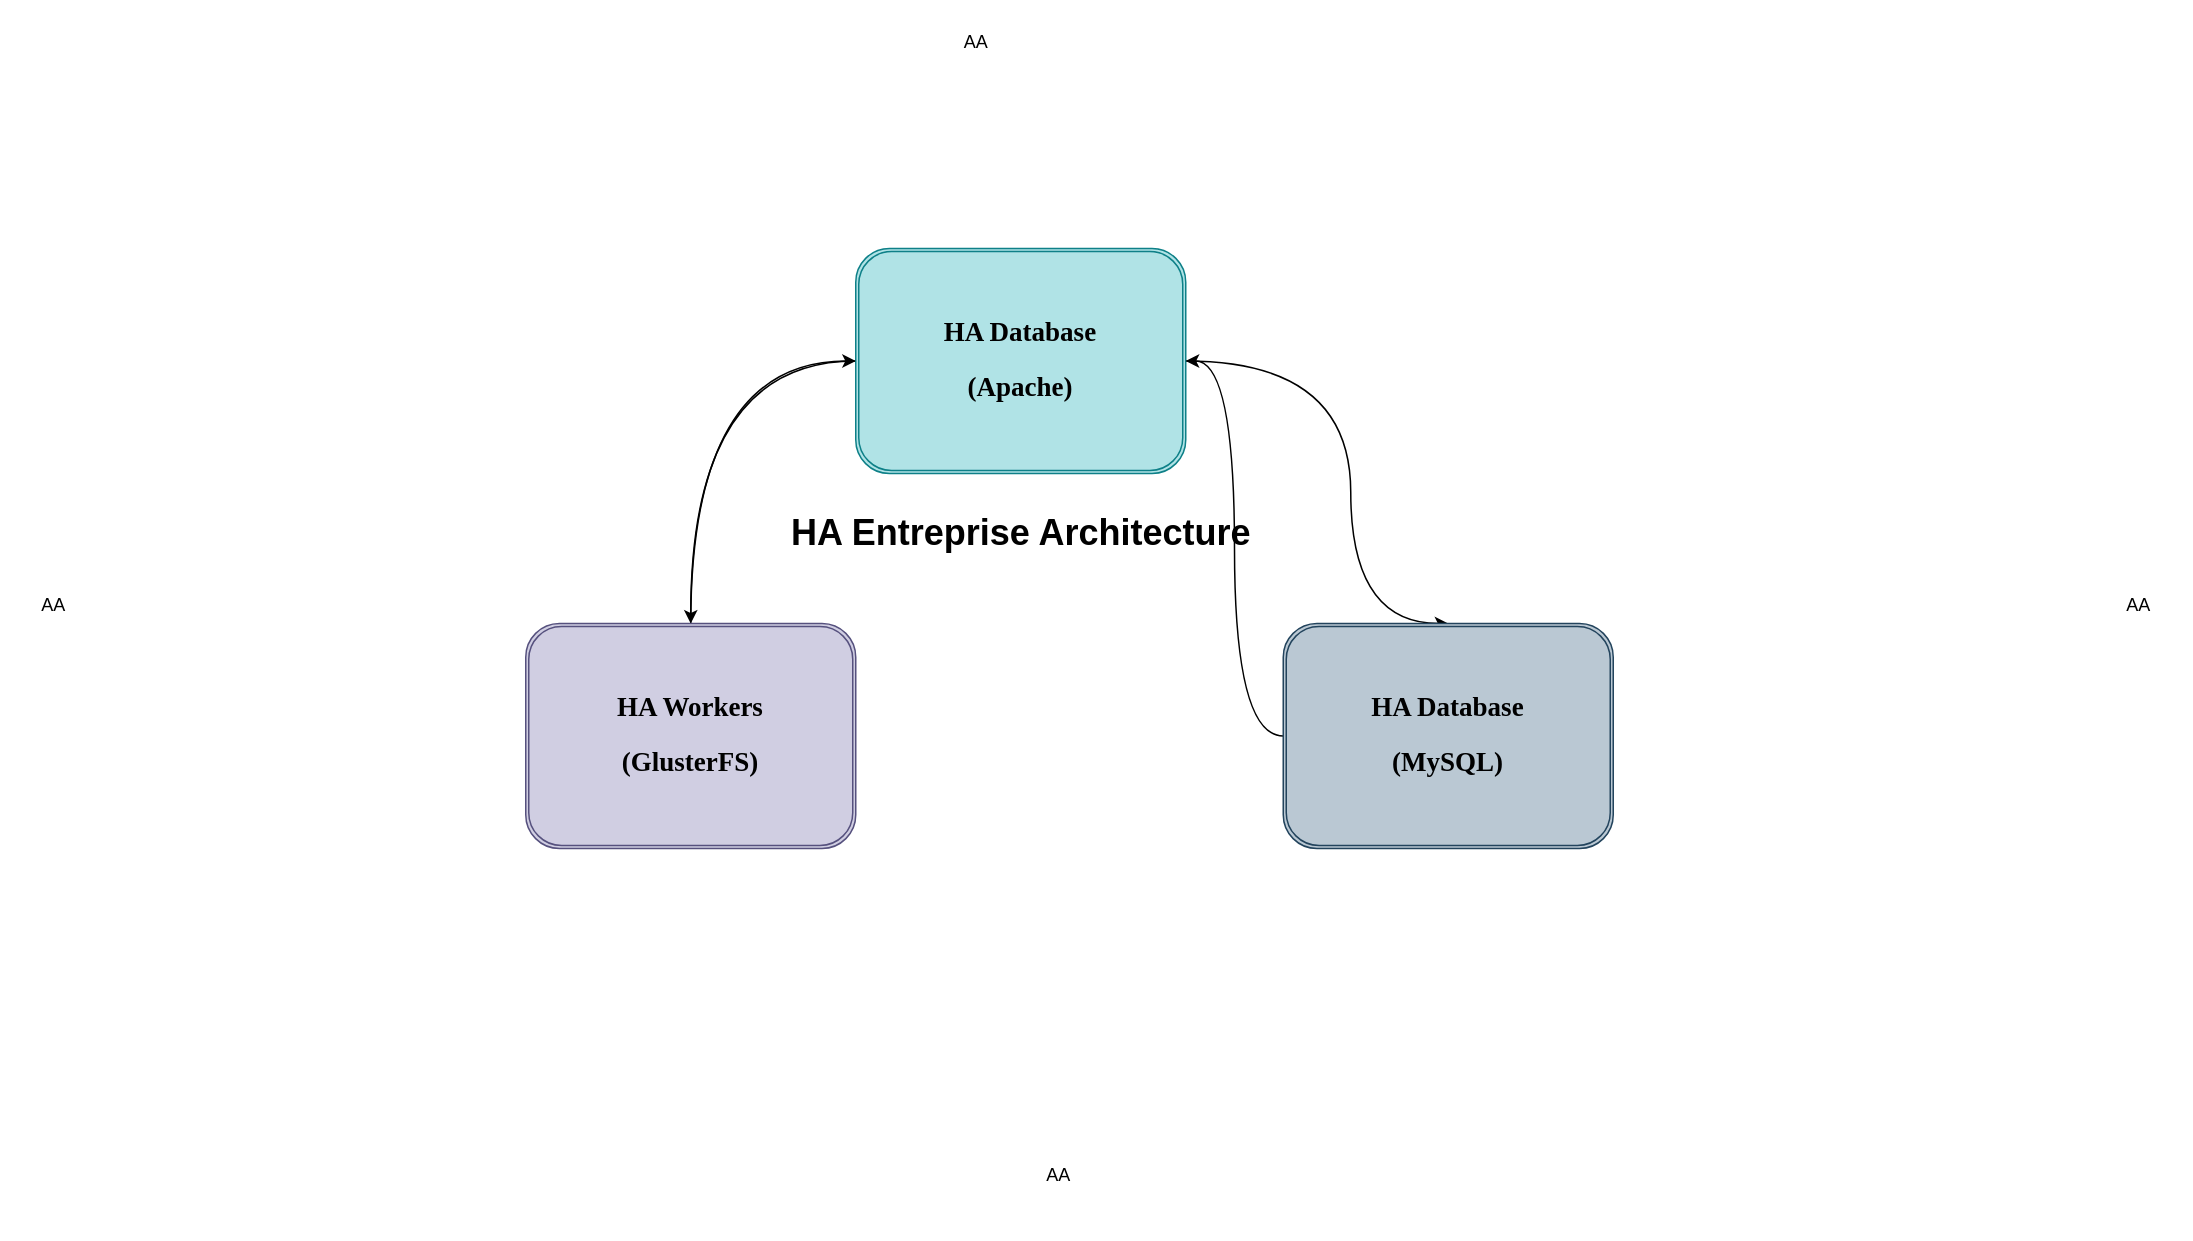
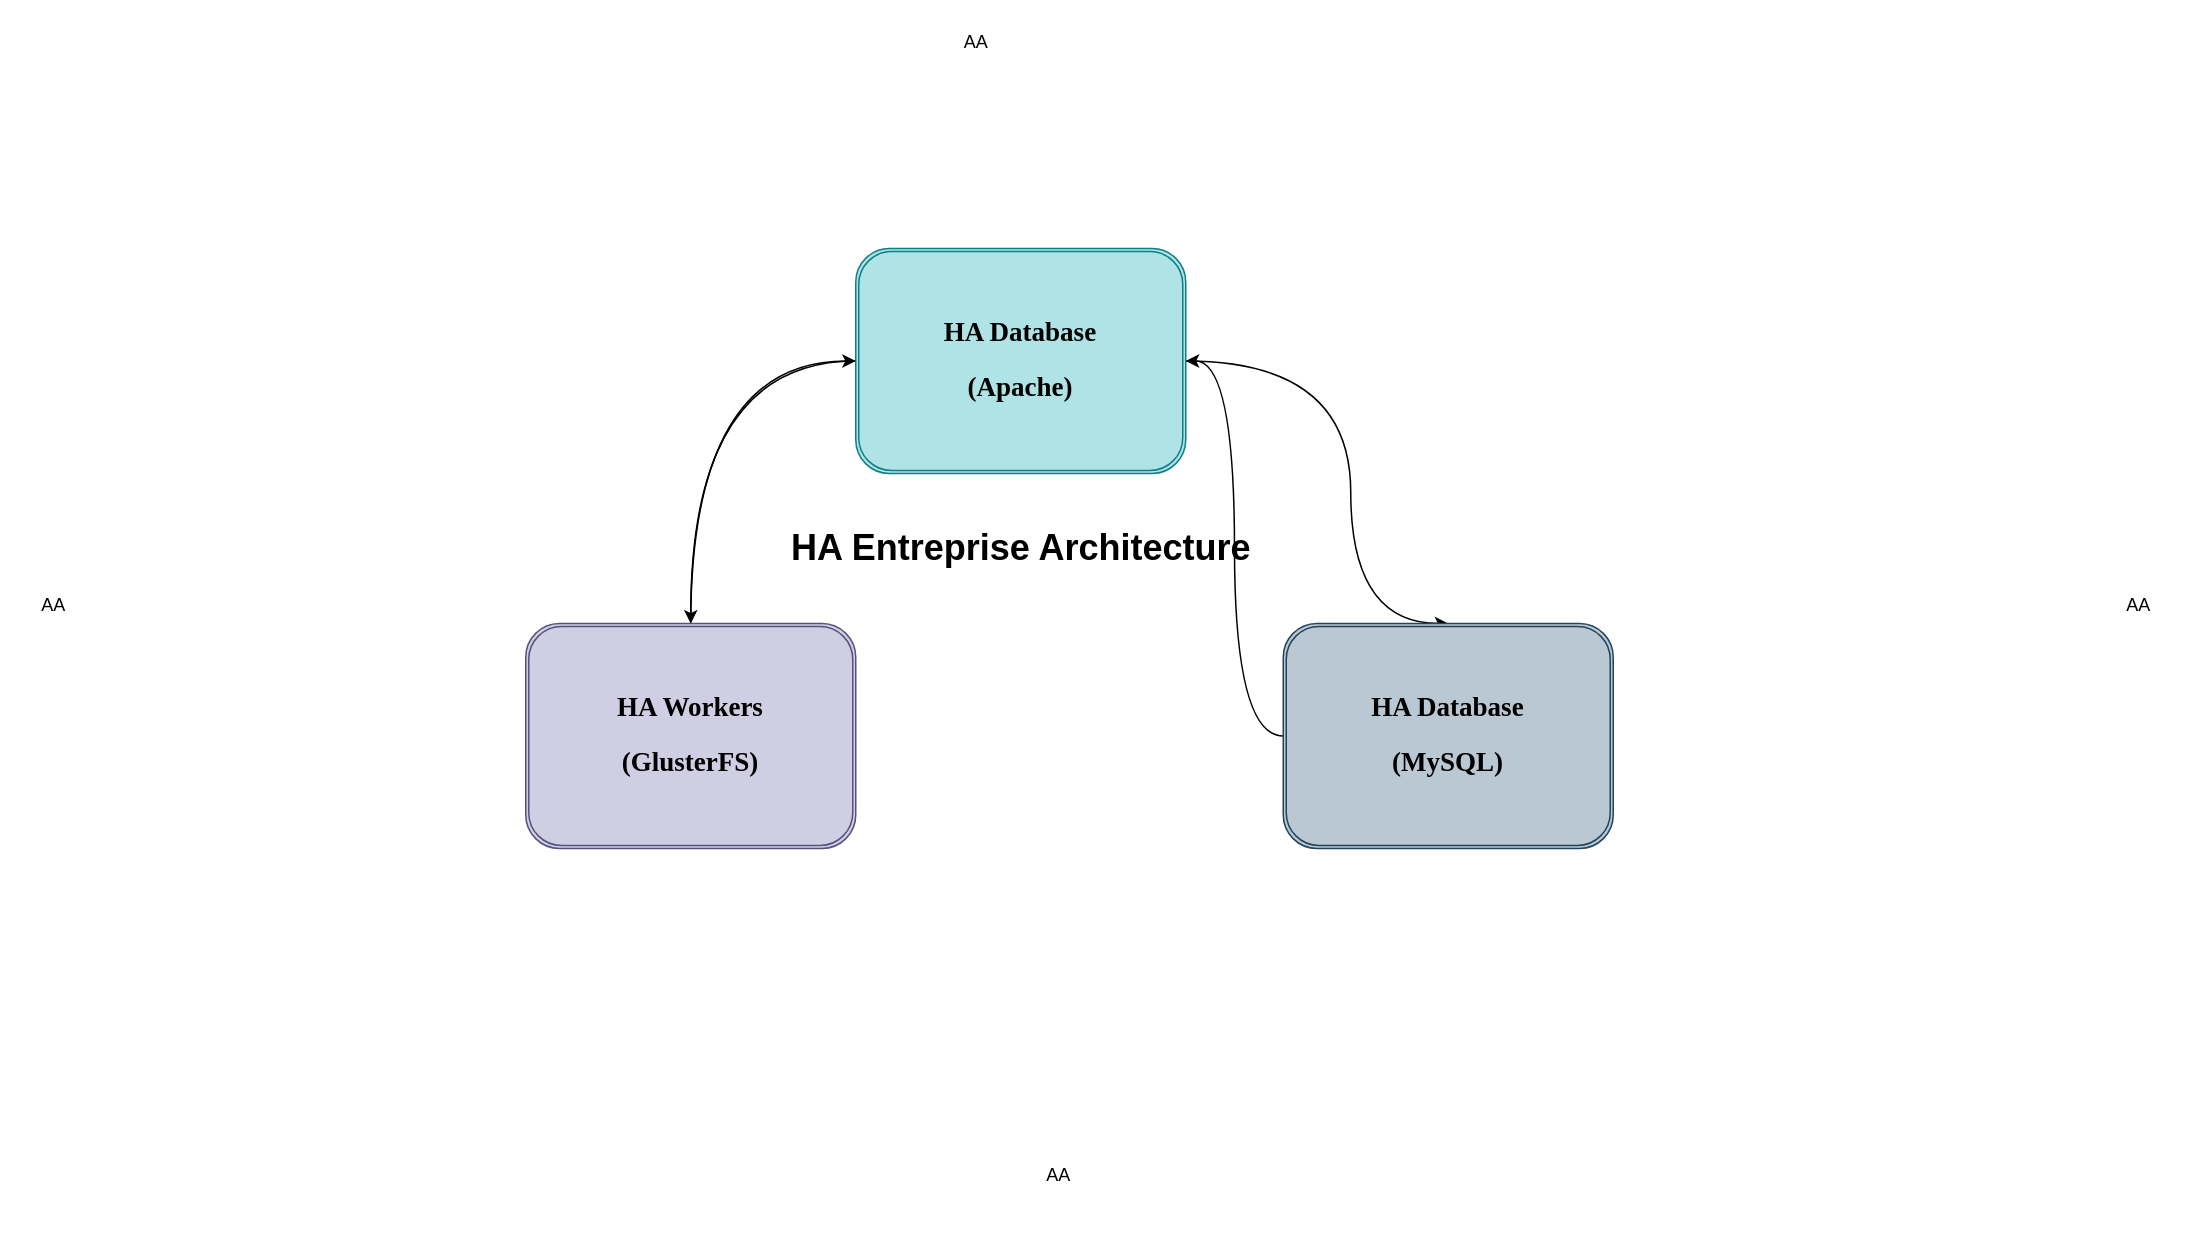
(1021, 533) -> (1021, 548)
